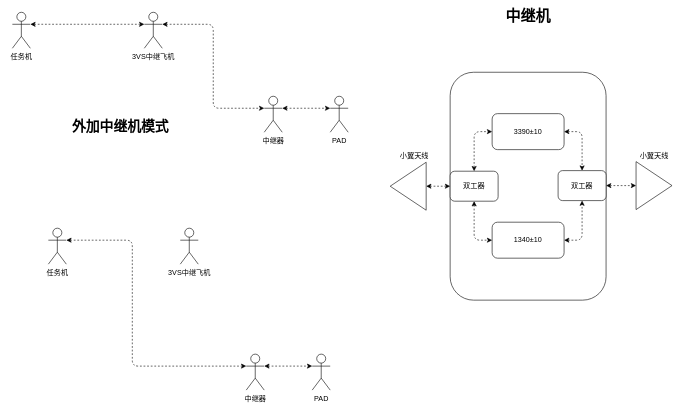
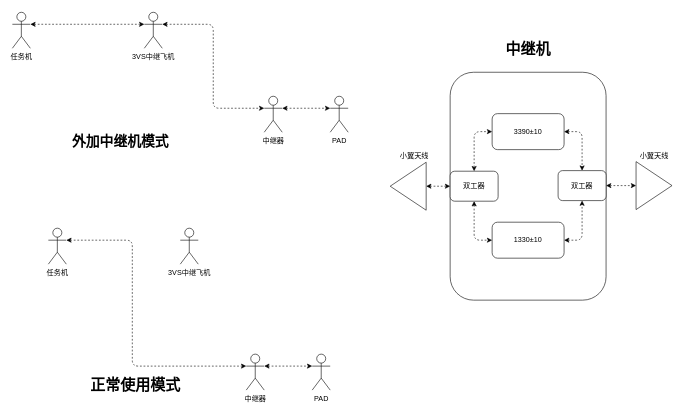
(528, 15) -> (528, 48)
(120, 126) -> (120, 141)
(528, 240) -> (528, 240)
none -> (135, 384)
